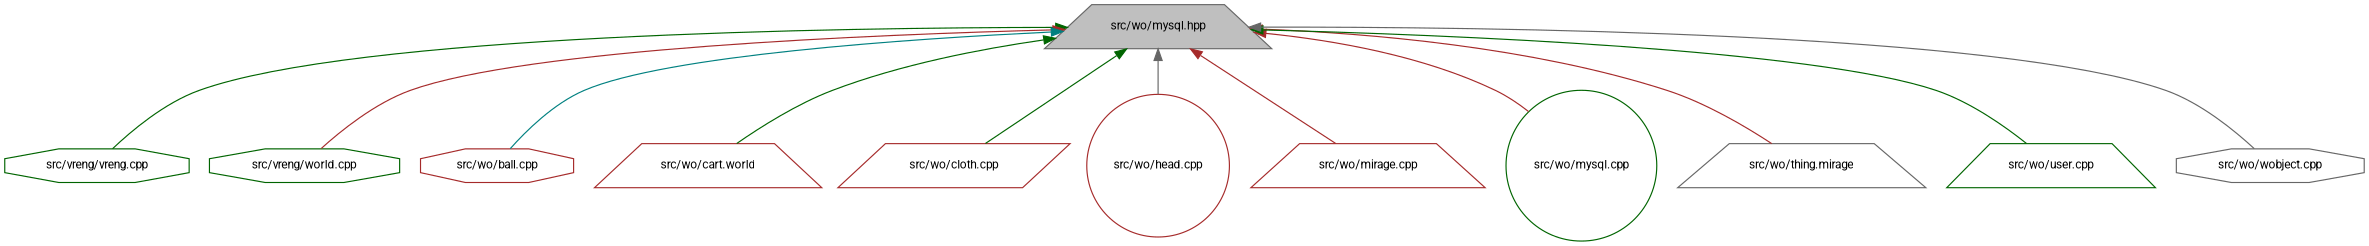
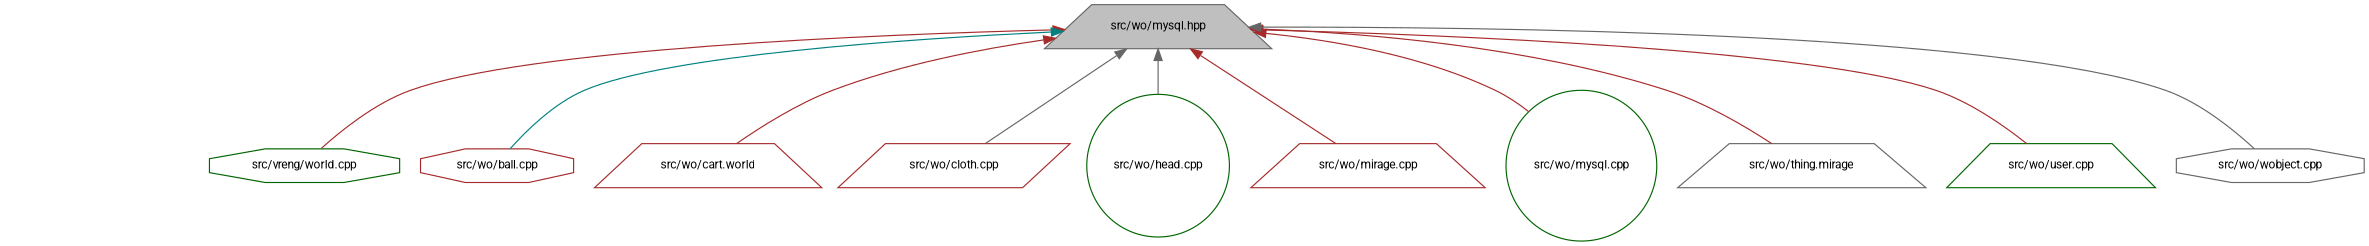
(1654, 49) -> (1654, 49)
(884, 73) -> (884, 73)
(1051, 99) -> (1051, 99)
(97, 166) -> none
(1158, 166) -> (1158, 166)
